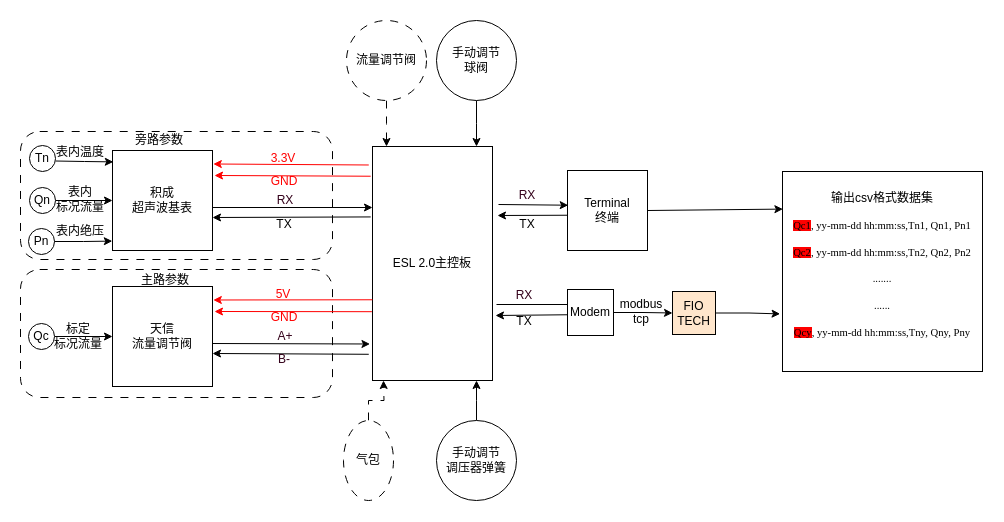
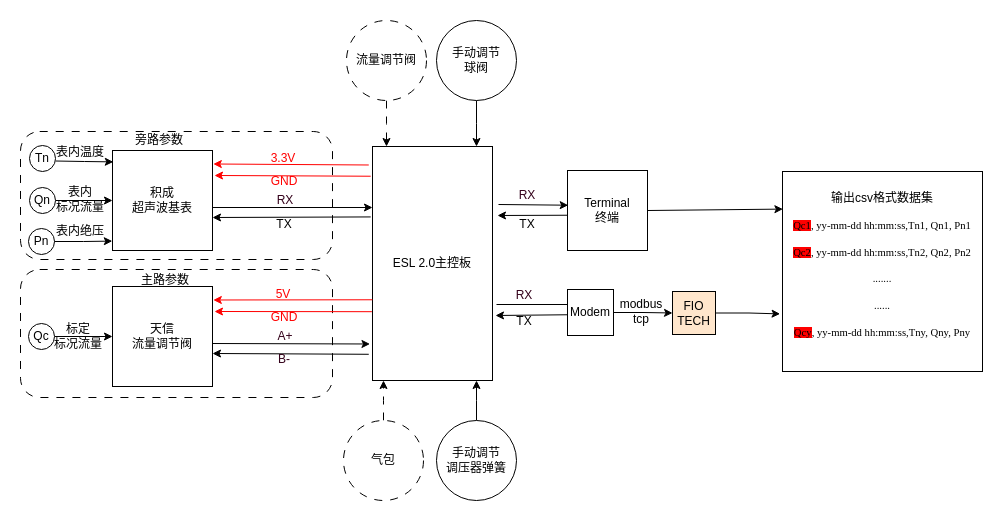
(369, 461) -> (384, 461)
